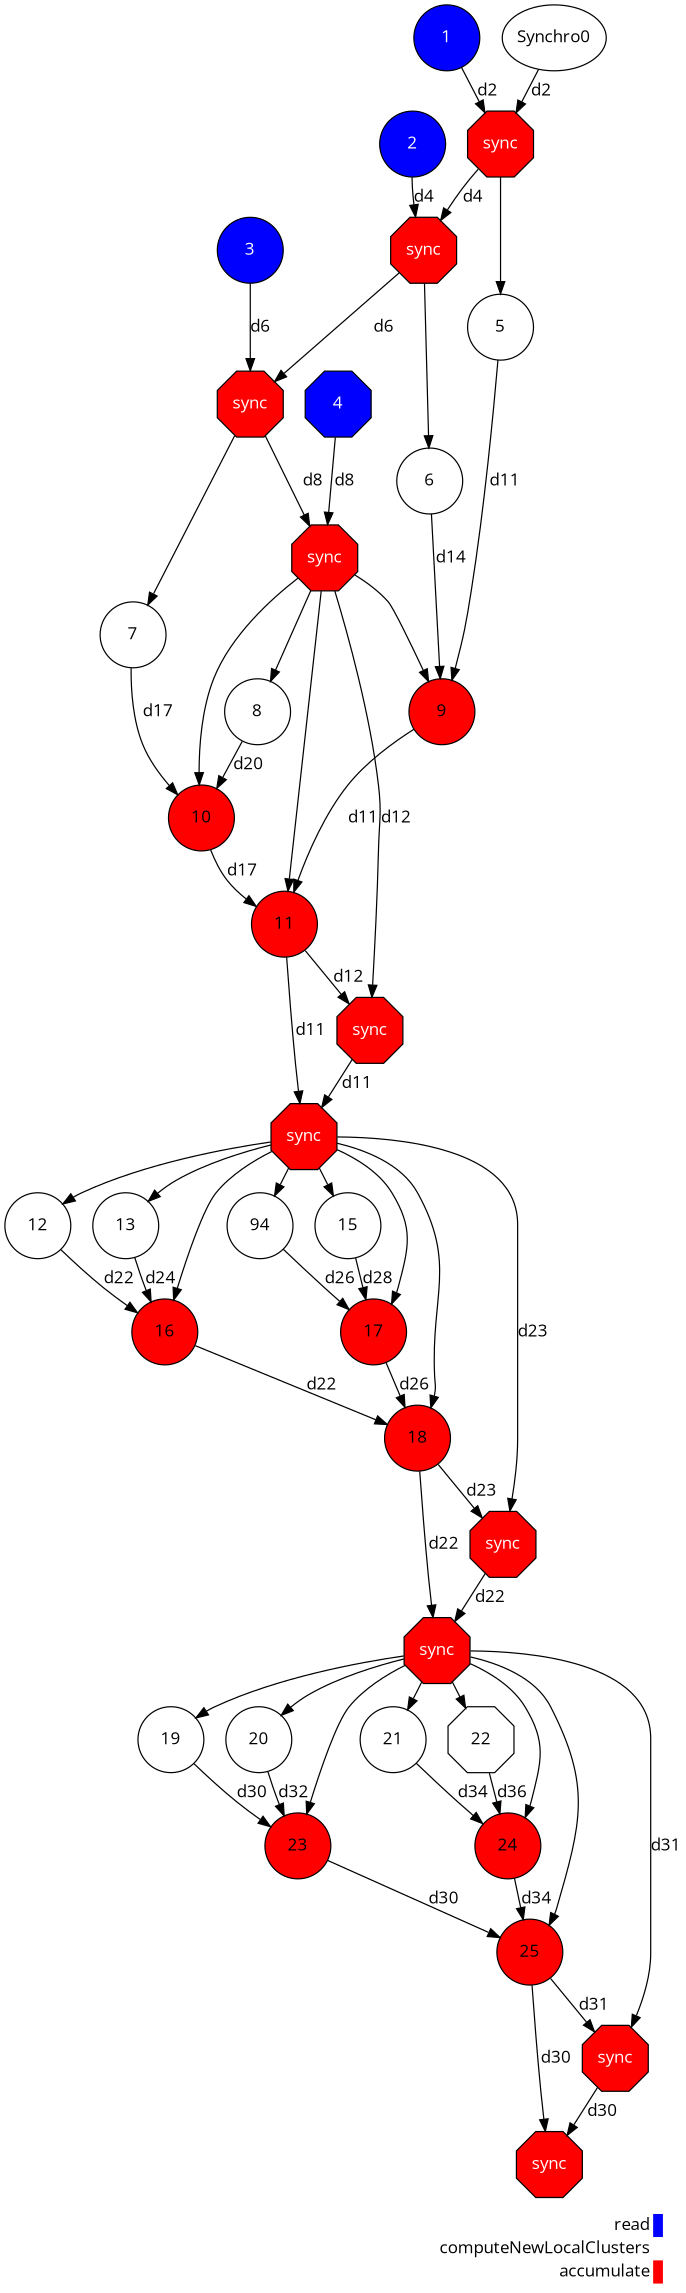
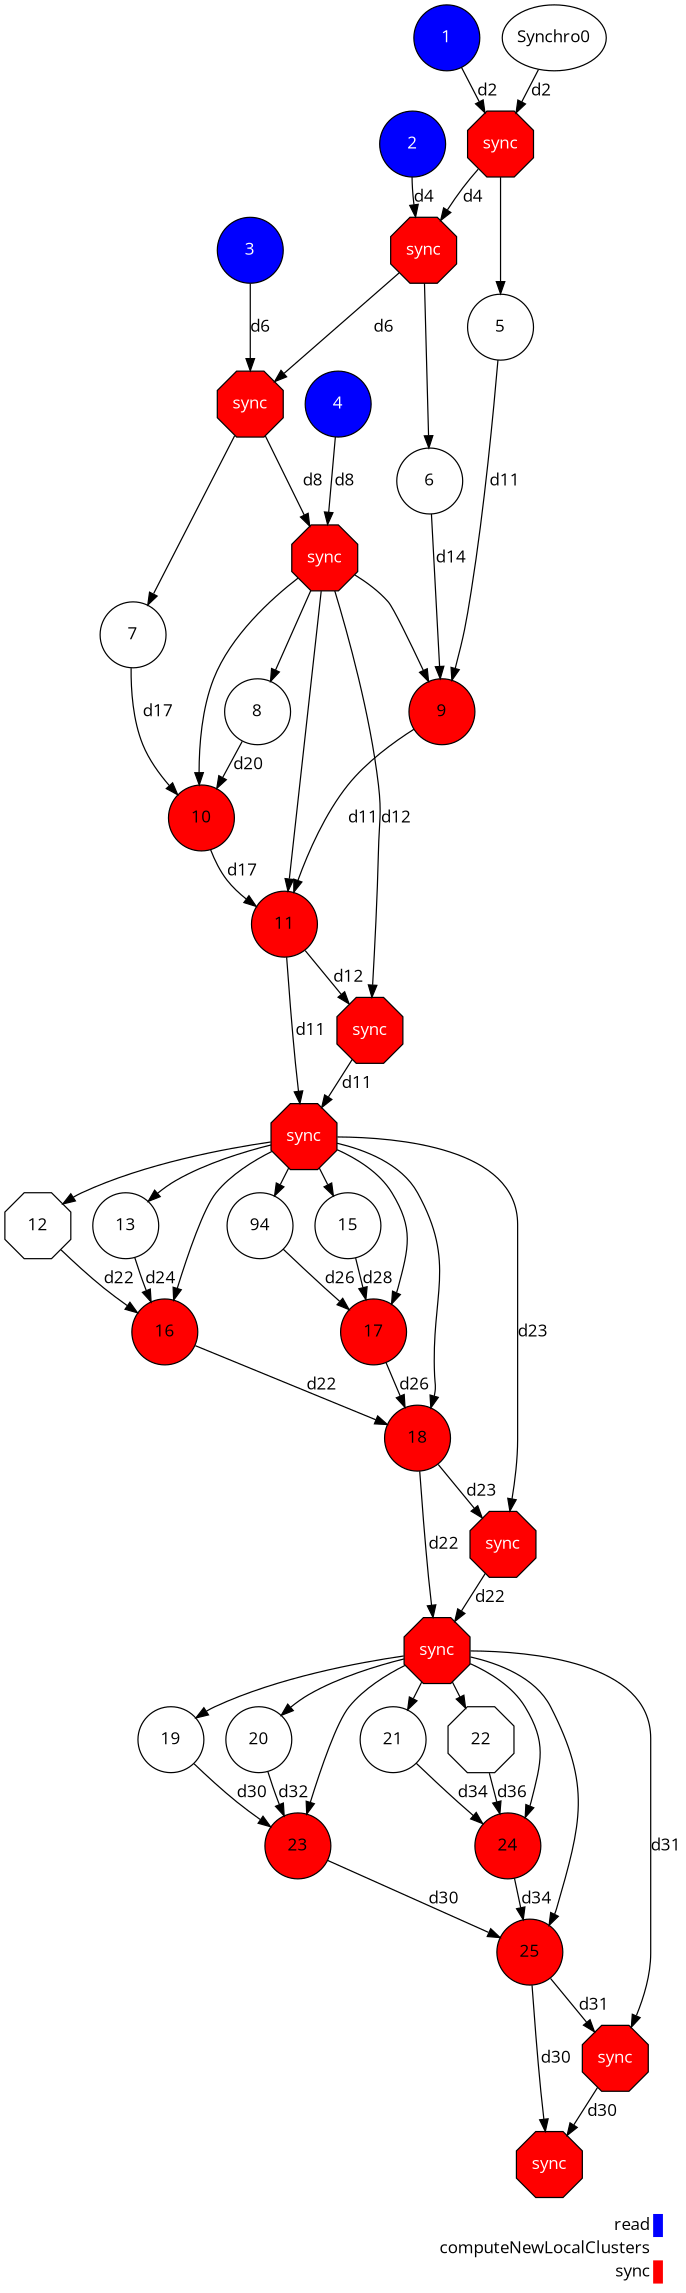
(338, 404) -> (338, 404)
(38, 1226) -> (38, 1226)
(605, 2271) -> (633, 2271)
